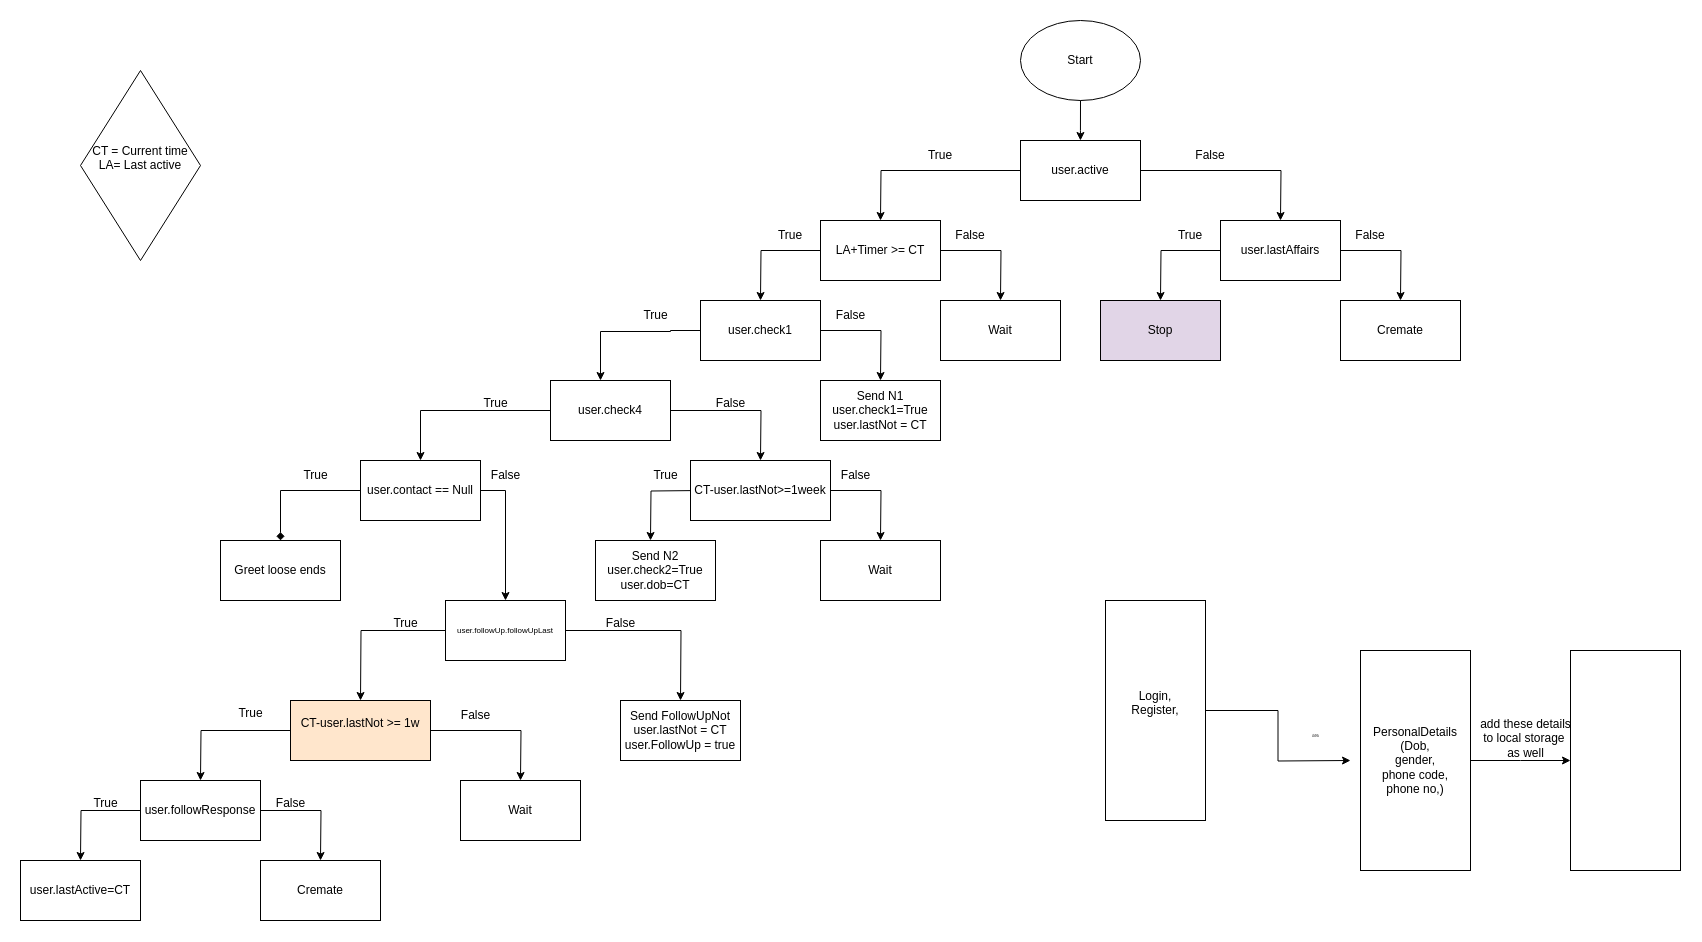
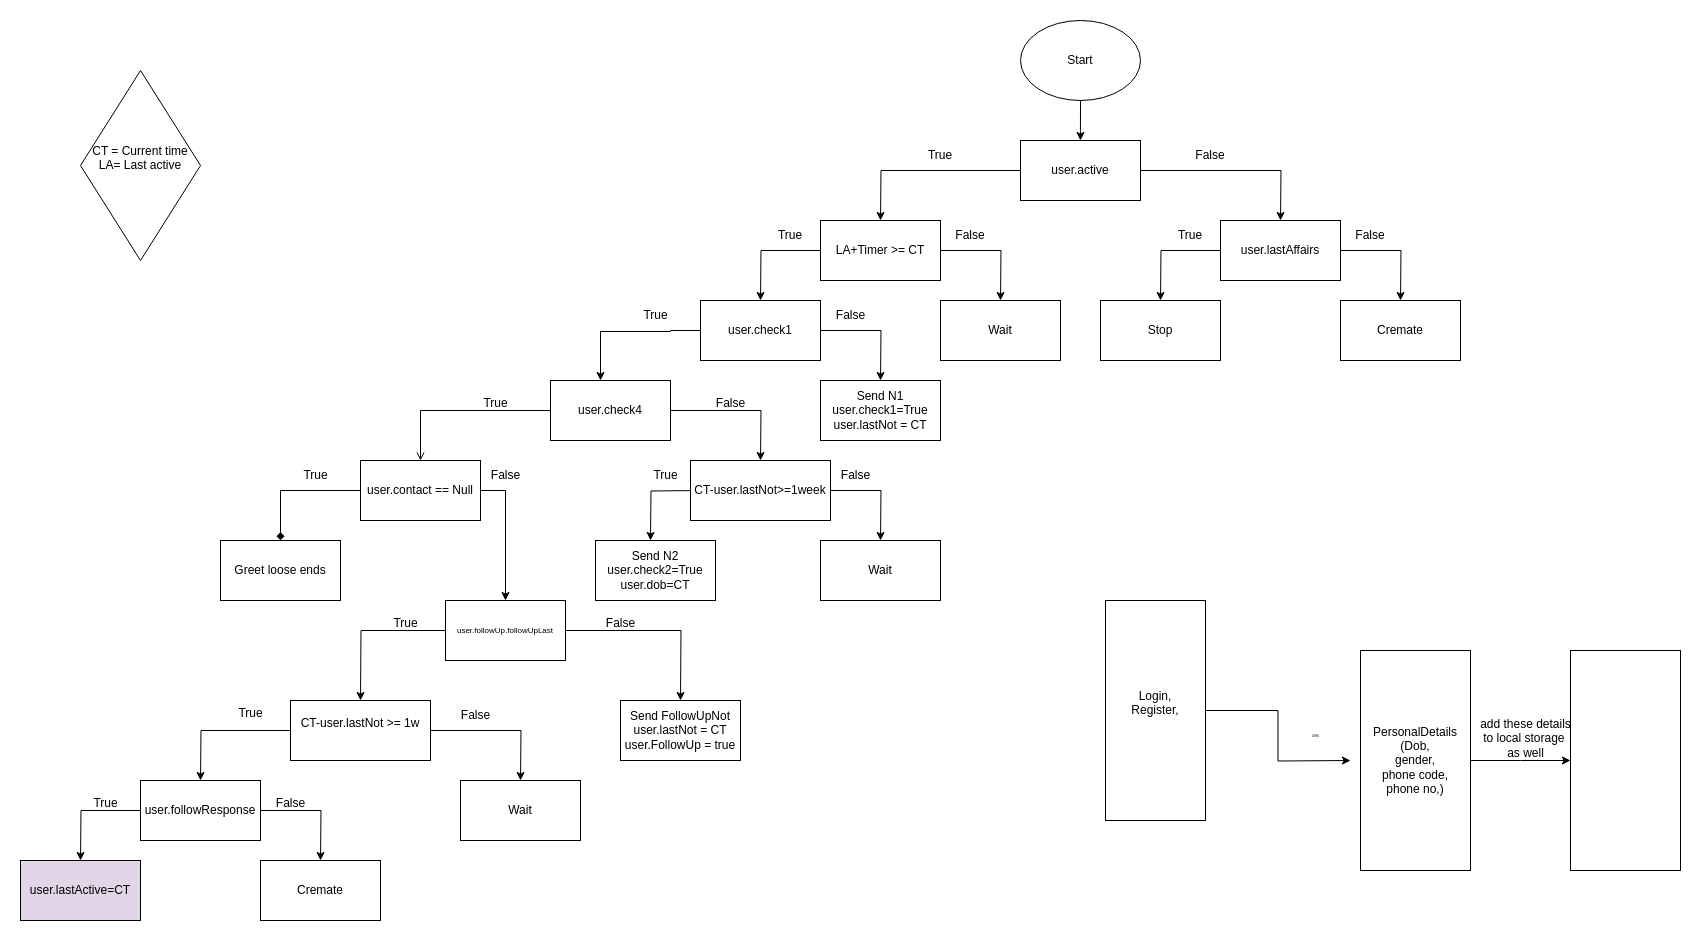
(1161, 331) -> (1161, 331)
(421, 452) -> (421, 454)
(361, 731) -> (361, 731)
(81, 891) -> (81, 891)
